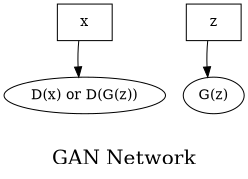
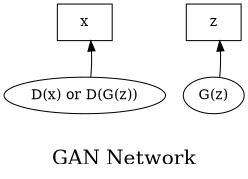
(78, 54) -> (92, 64)
(207, 54) -> (221, 64)
